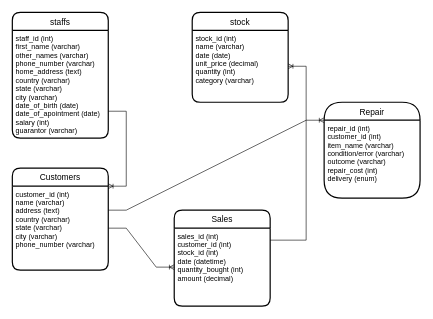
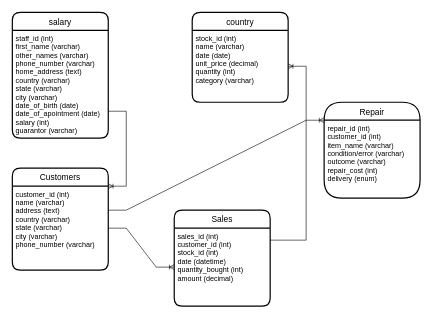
(60, 22) -> (60, 22)
(240, 22) -> (240, 22)
